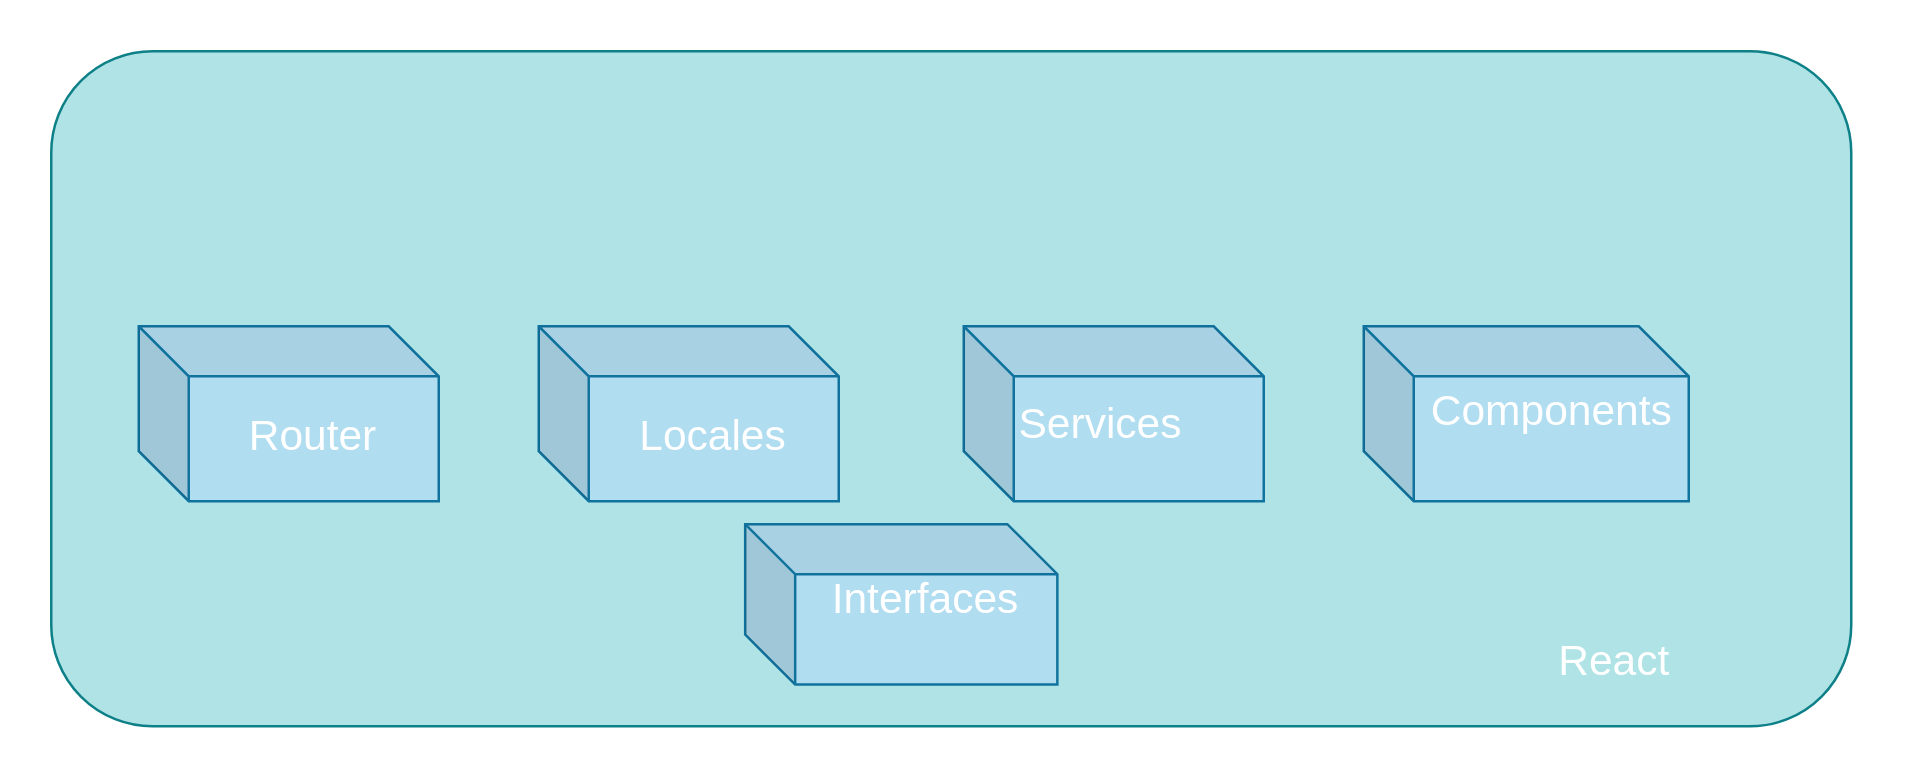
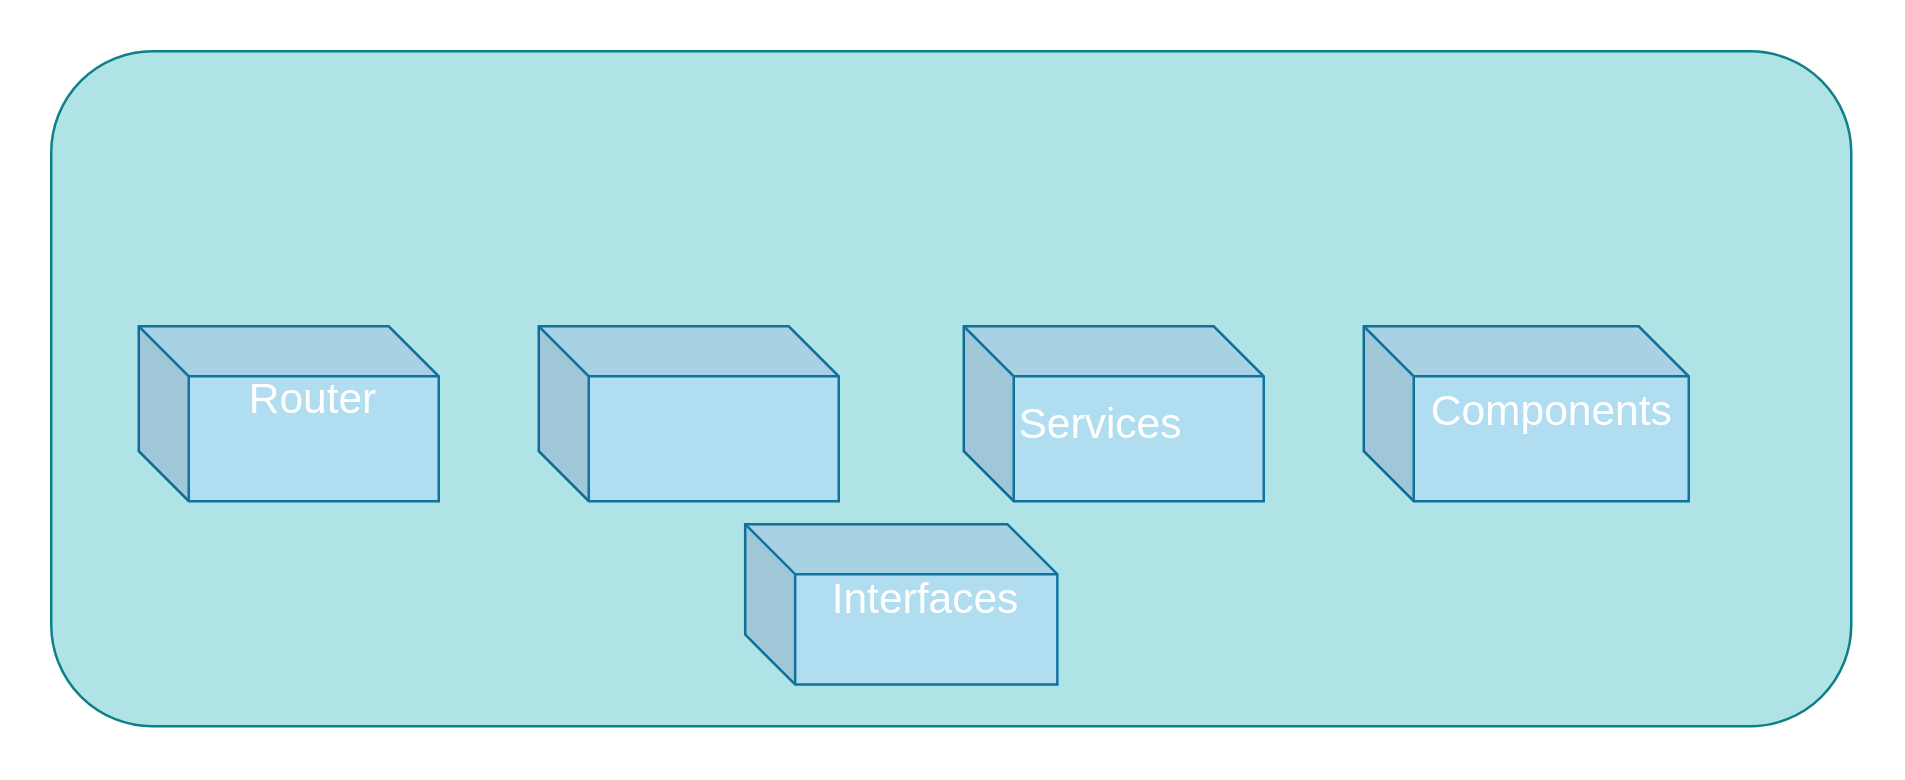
(314, 439) -> (314, 401)
(714, 439) -> none
(1614, 664) -> none
